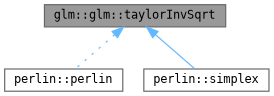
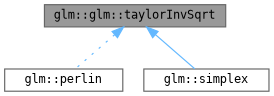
(64, 80) -> (64, 80)
(206, 80) -> (206, 80)
